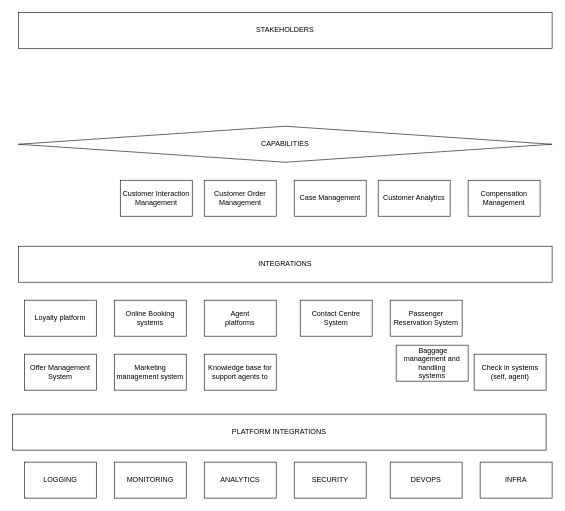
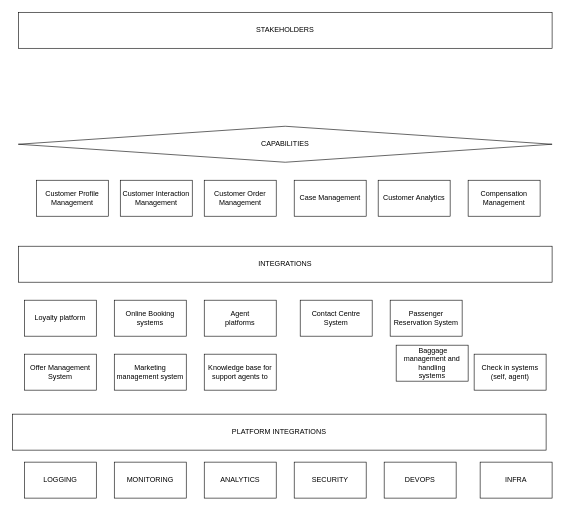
none -> (72, 198)
(426, 480) -> (420, 480)
